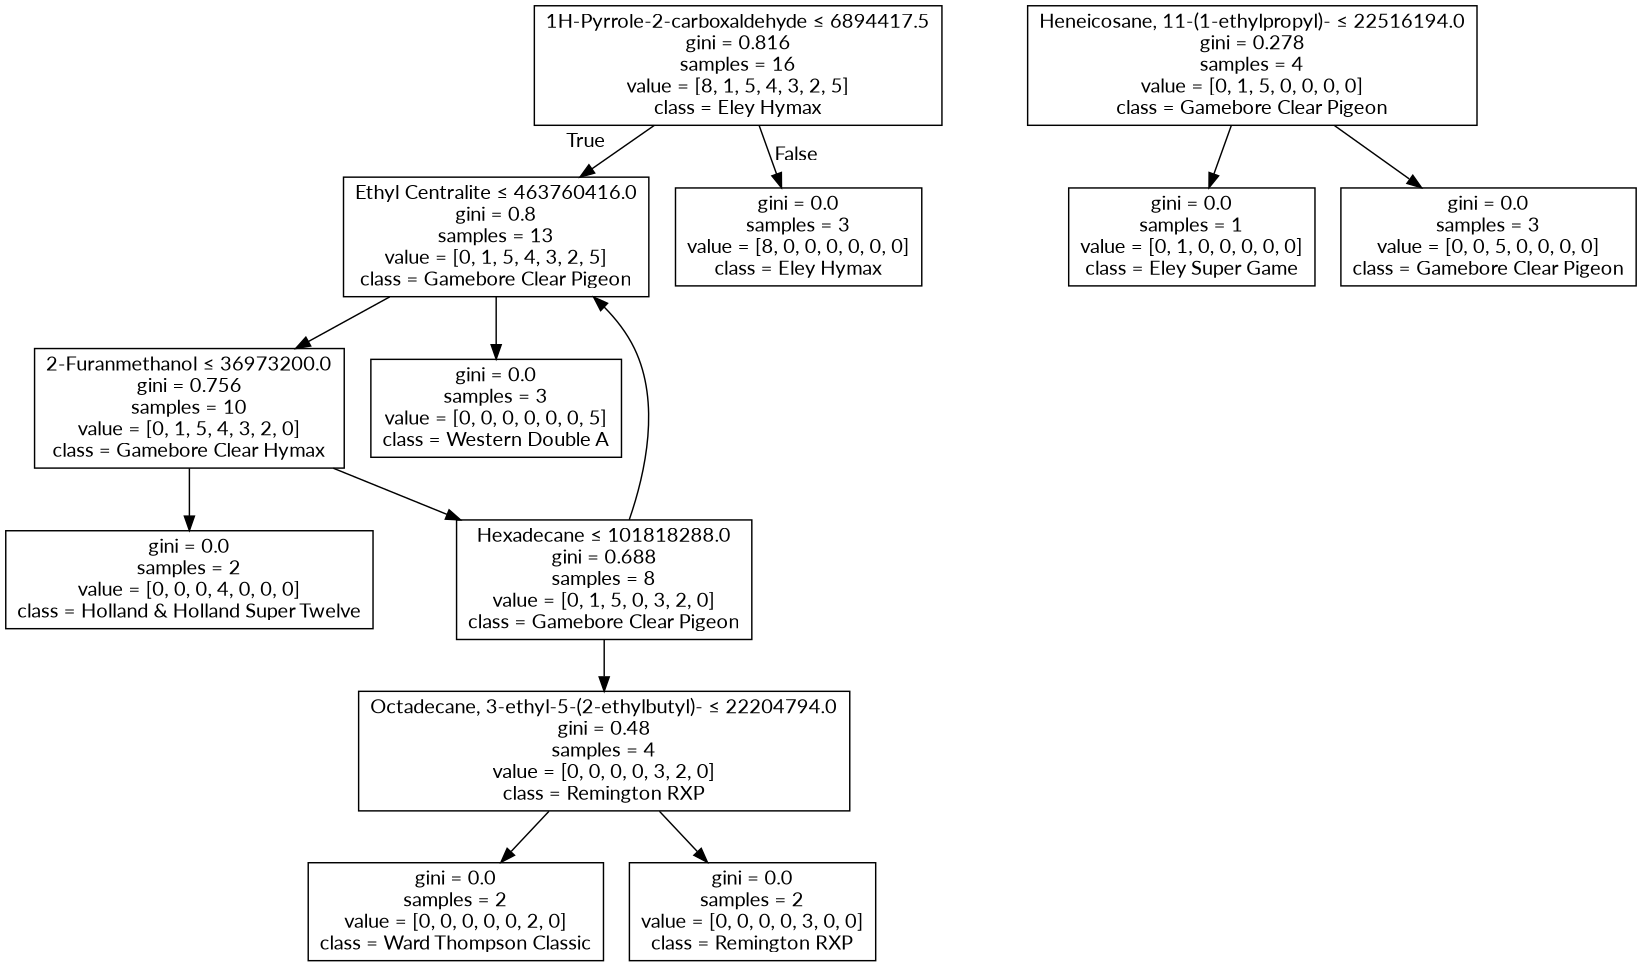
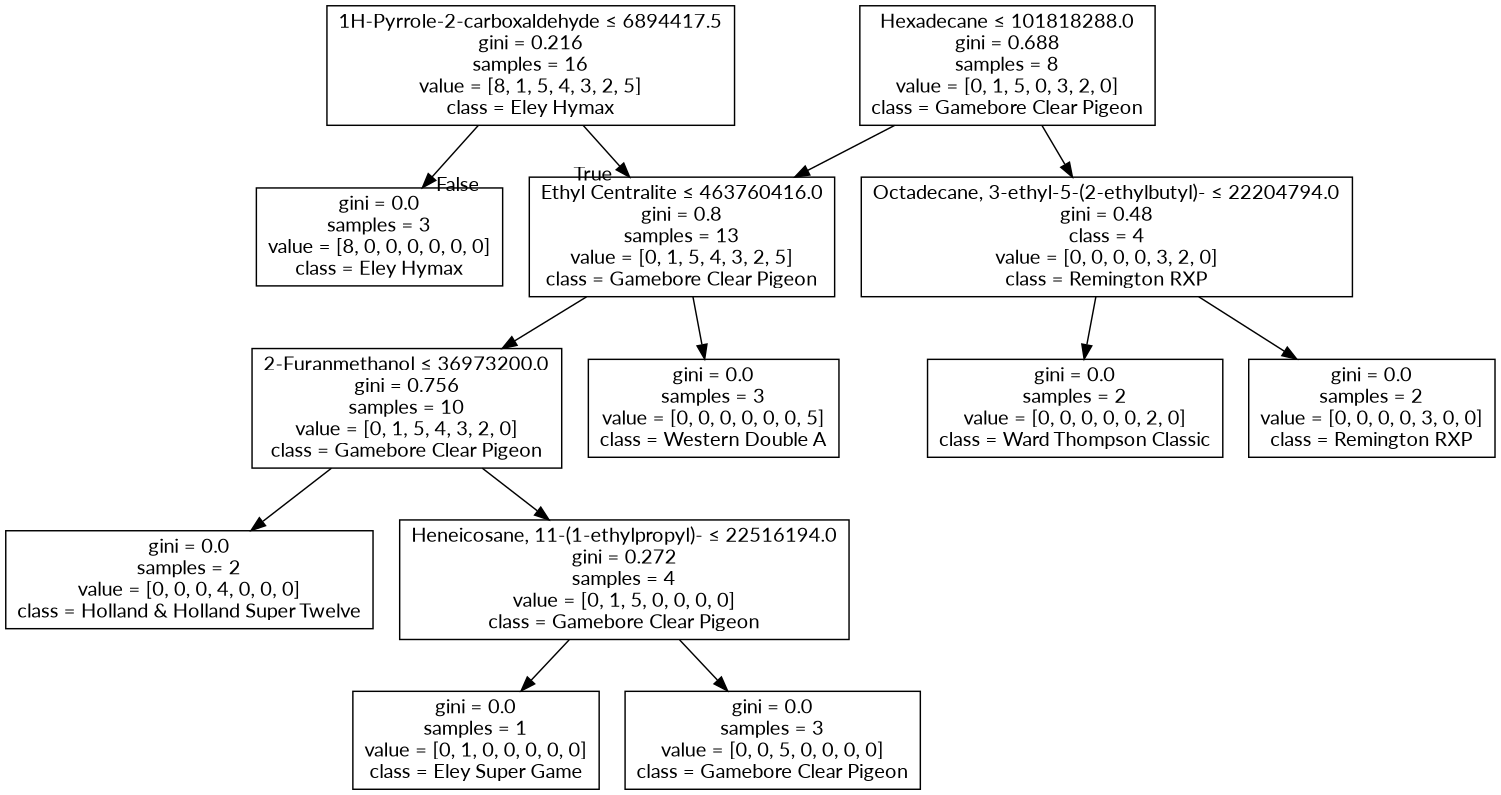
(738, 43) -> (531, 43)
(1252, 43) -> (624, 557)
(189, 451) -> (407, 451)
(390, 491) -> (510, 489)
(604, 750) -> (1107, 236)
